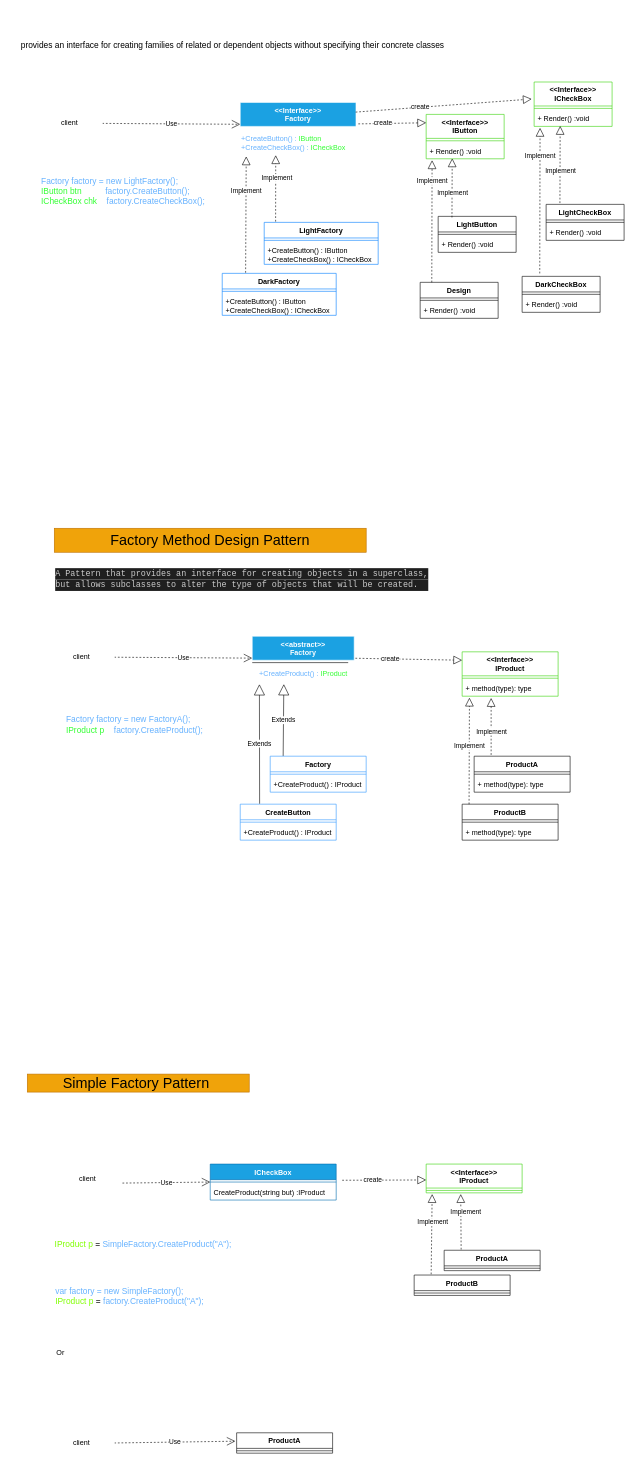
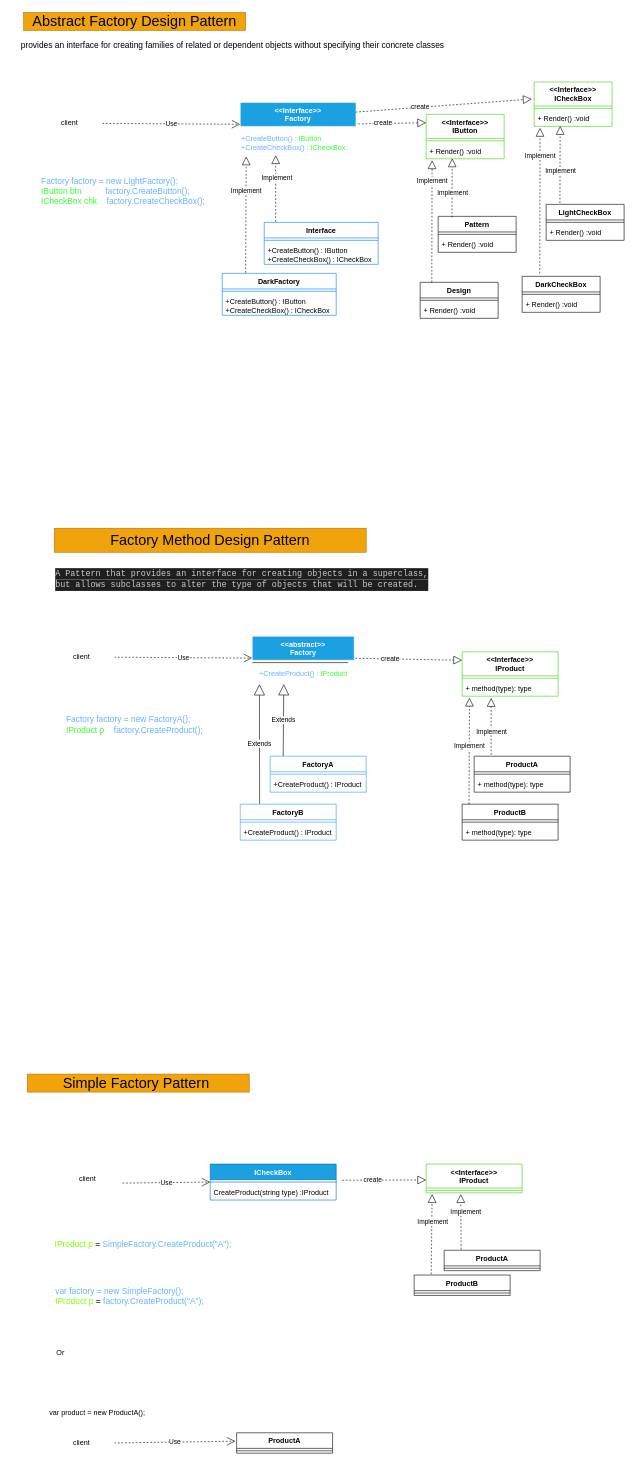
none -> (135, 21)
(477, 224) -> (477, 224)
(321, 230) -> (321, 230)
(318, 764) -> (318, 764)
(288, 812) -> (288, 812)
(280, 1193) -> (282, 1193)
none -> (102, 1413)
